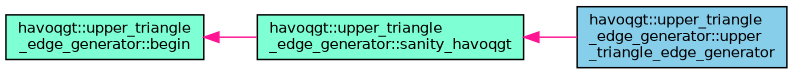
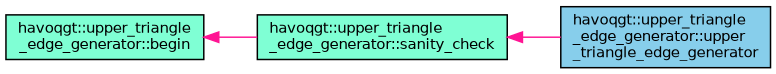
(390, 37) -> (382, 37)
